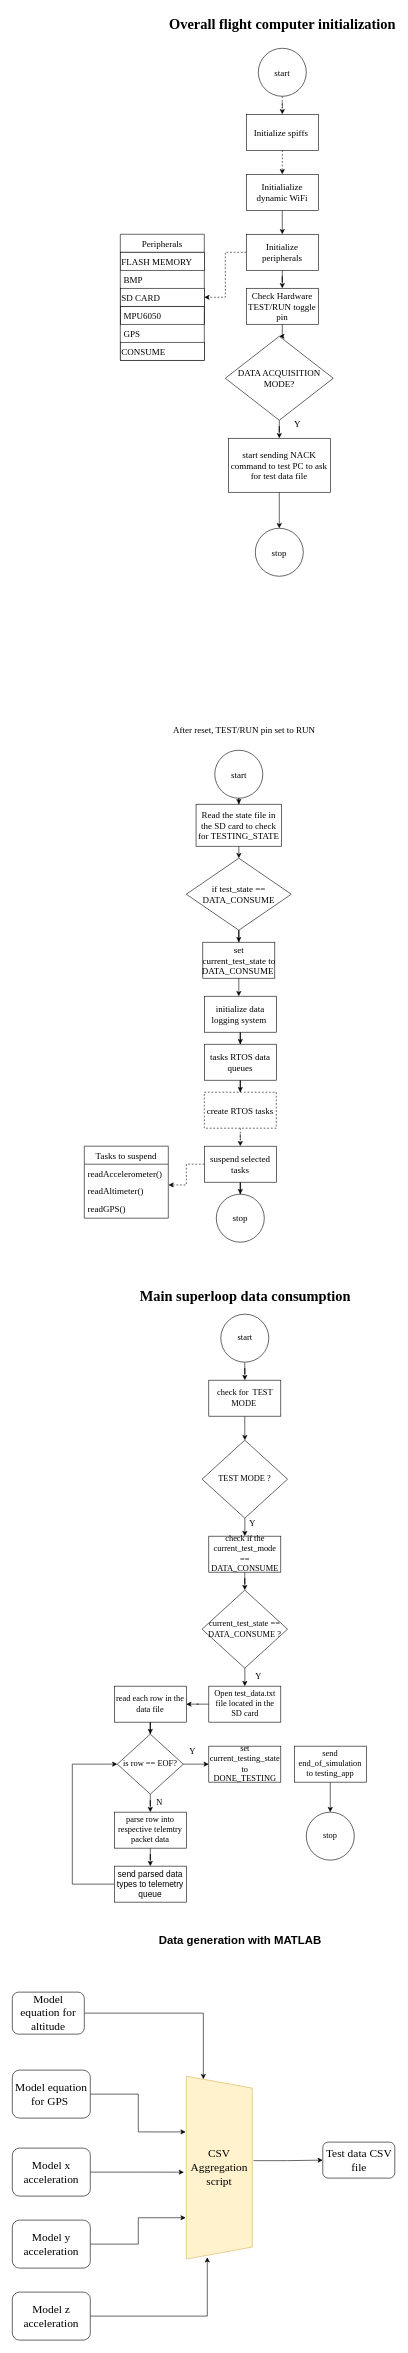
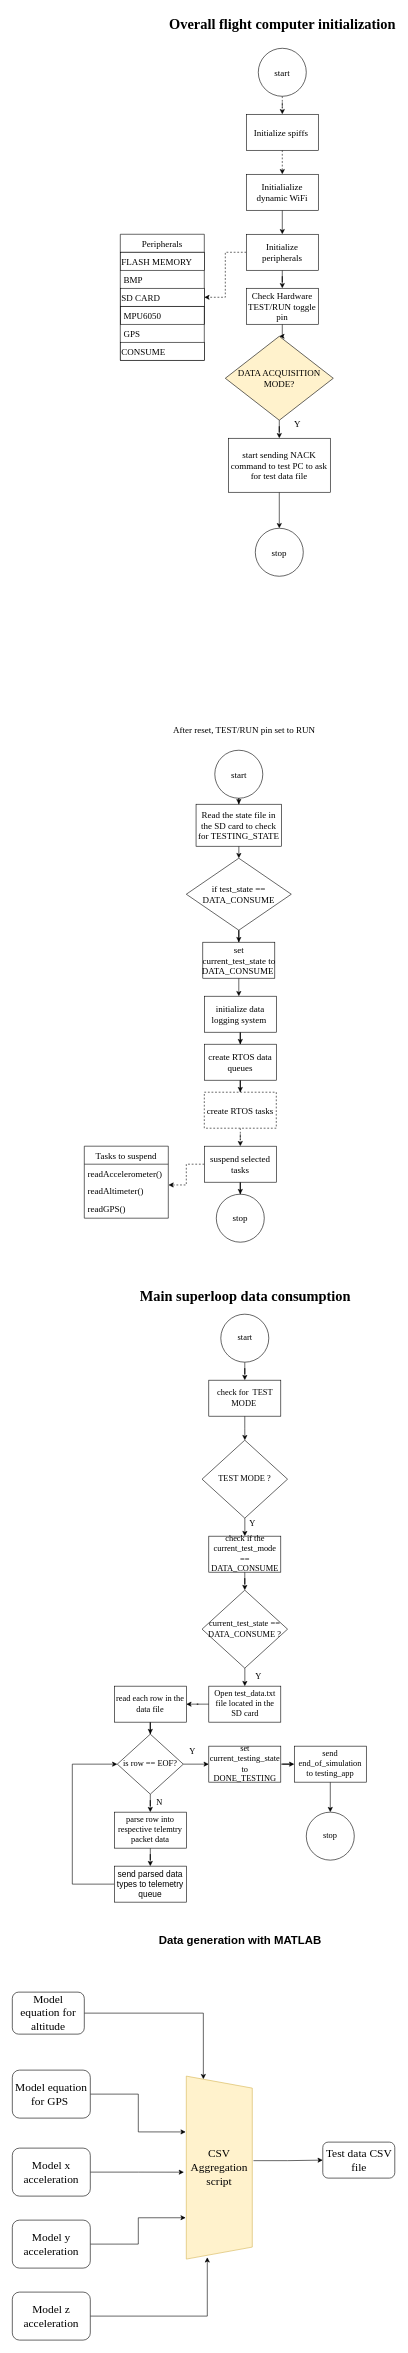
(279, 378) -> (279, 378)
(240, 1062) -> (240, 1062)
none -> (290, 1764)
